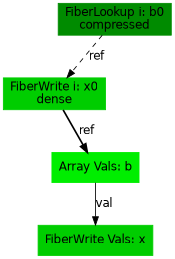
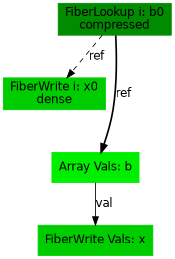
(73, 127) -> (115, 91)
